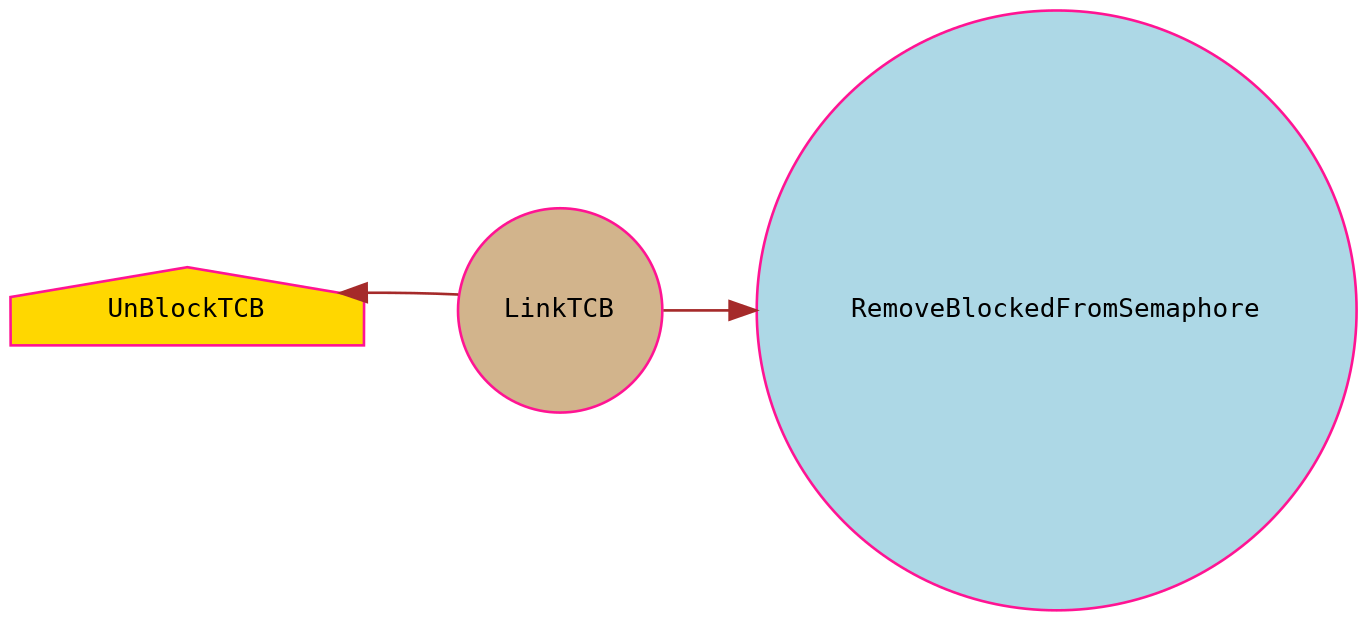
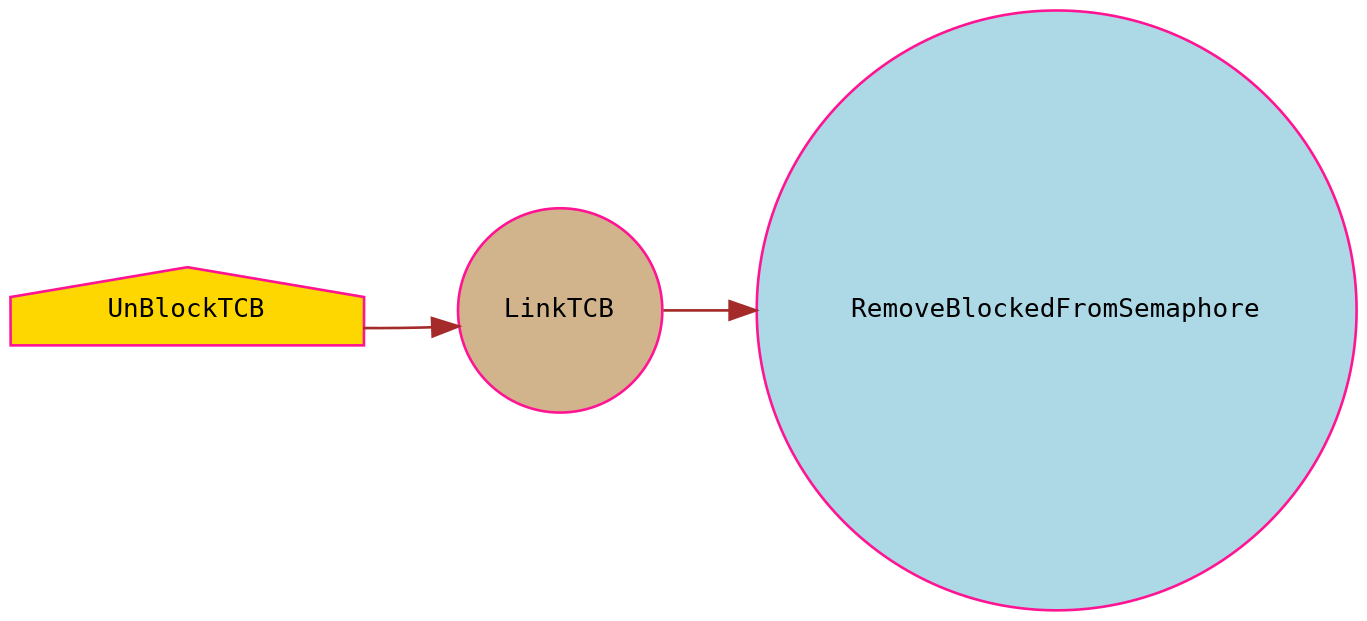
(412, 293) -> (398, 328)
